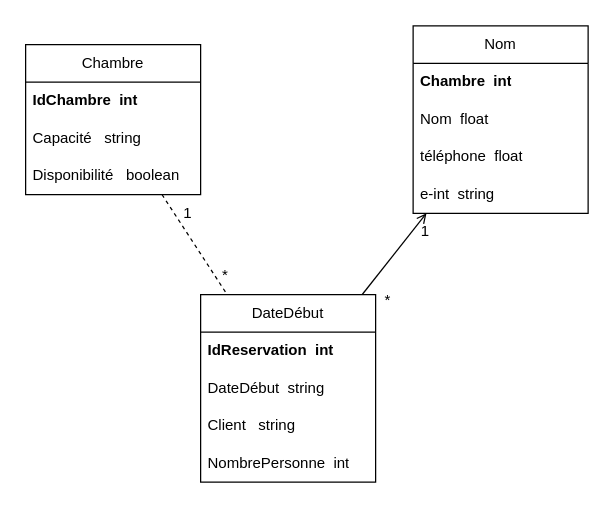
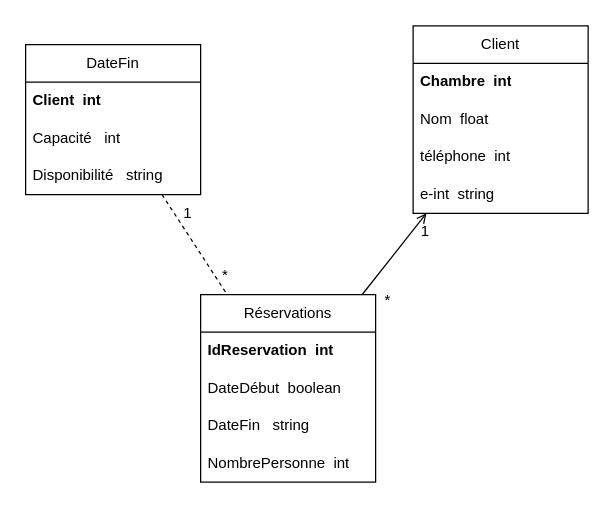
(501, 44) -> (501, 44)
(113, 63) -> (113, 63)
(88, 101) -> (72, 101)
(99, 138) -> (86, 138)
(482, 157) -> (474, 157)
(114, 176) -> (112, 176)
(288, 313) -> (288, 313)
(276, 388) -> (280, 388)
(263, 426) -> (269, 426)
